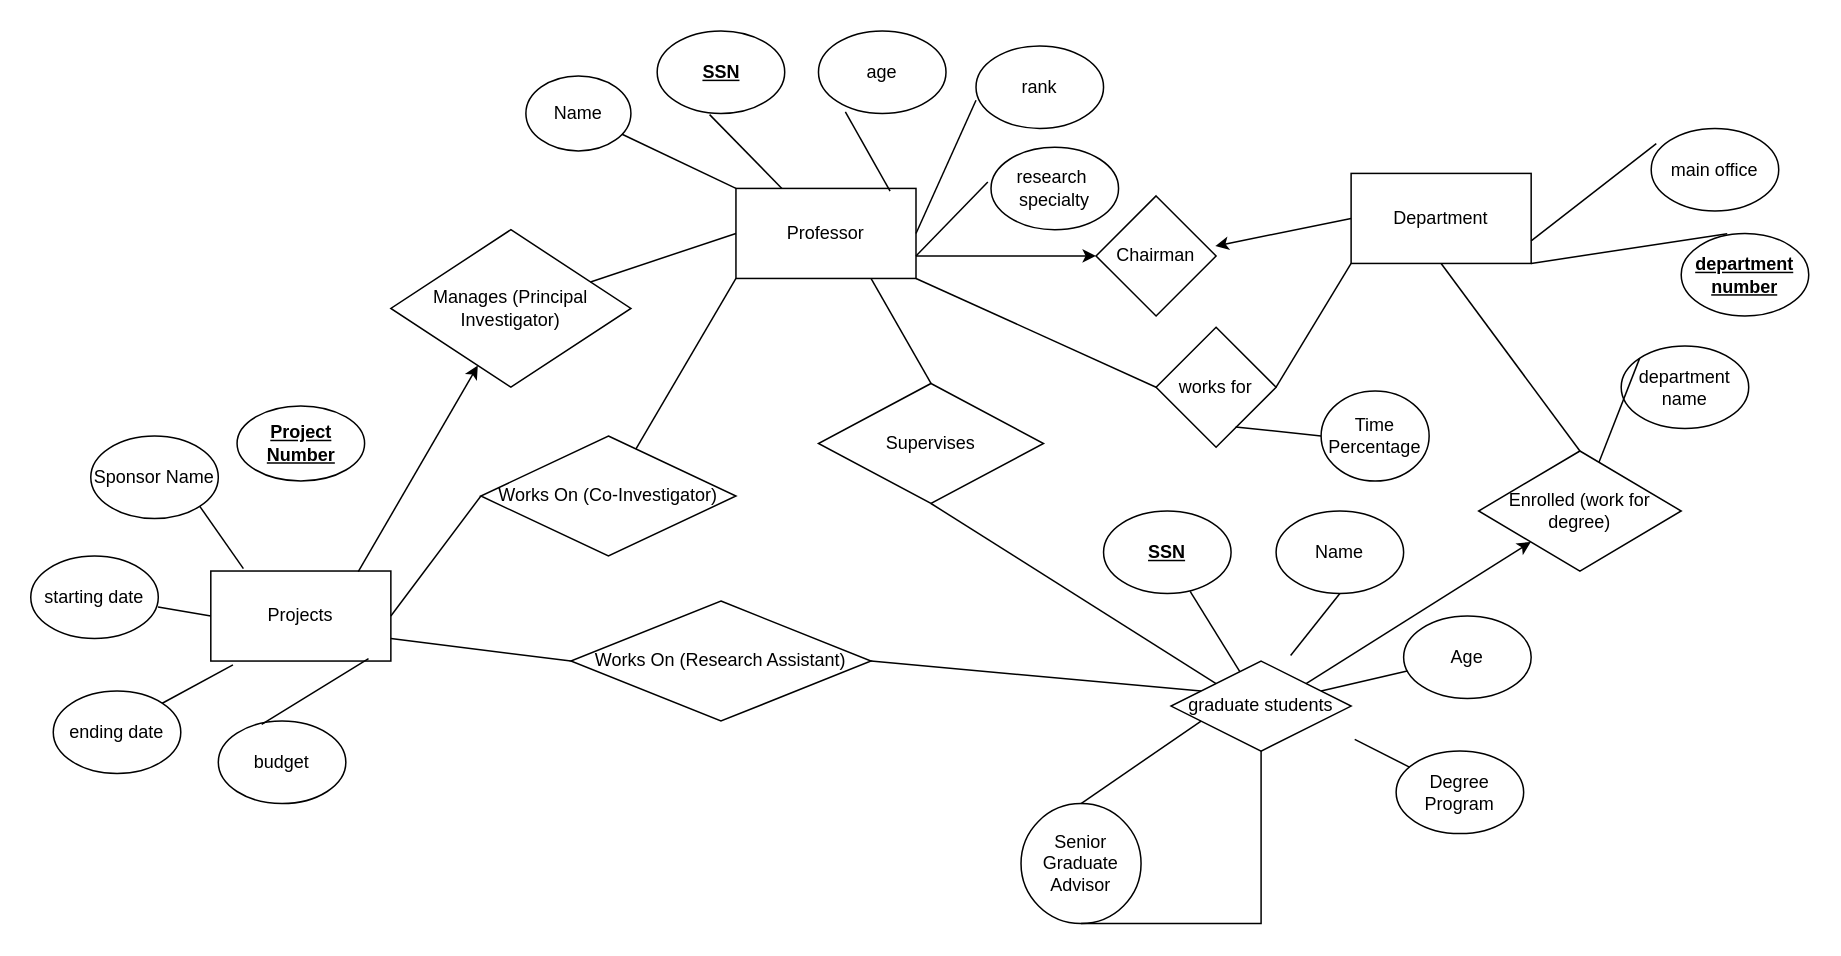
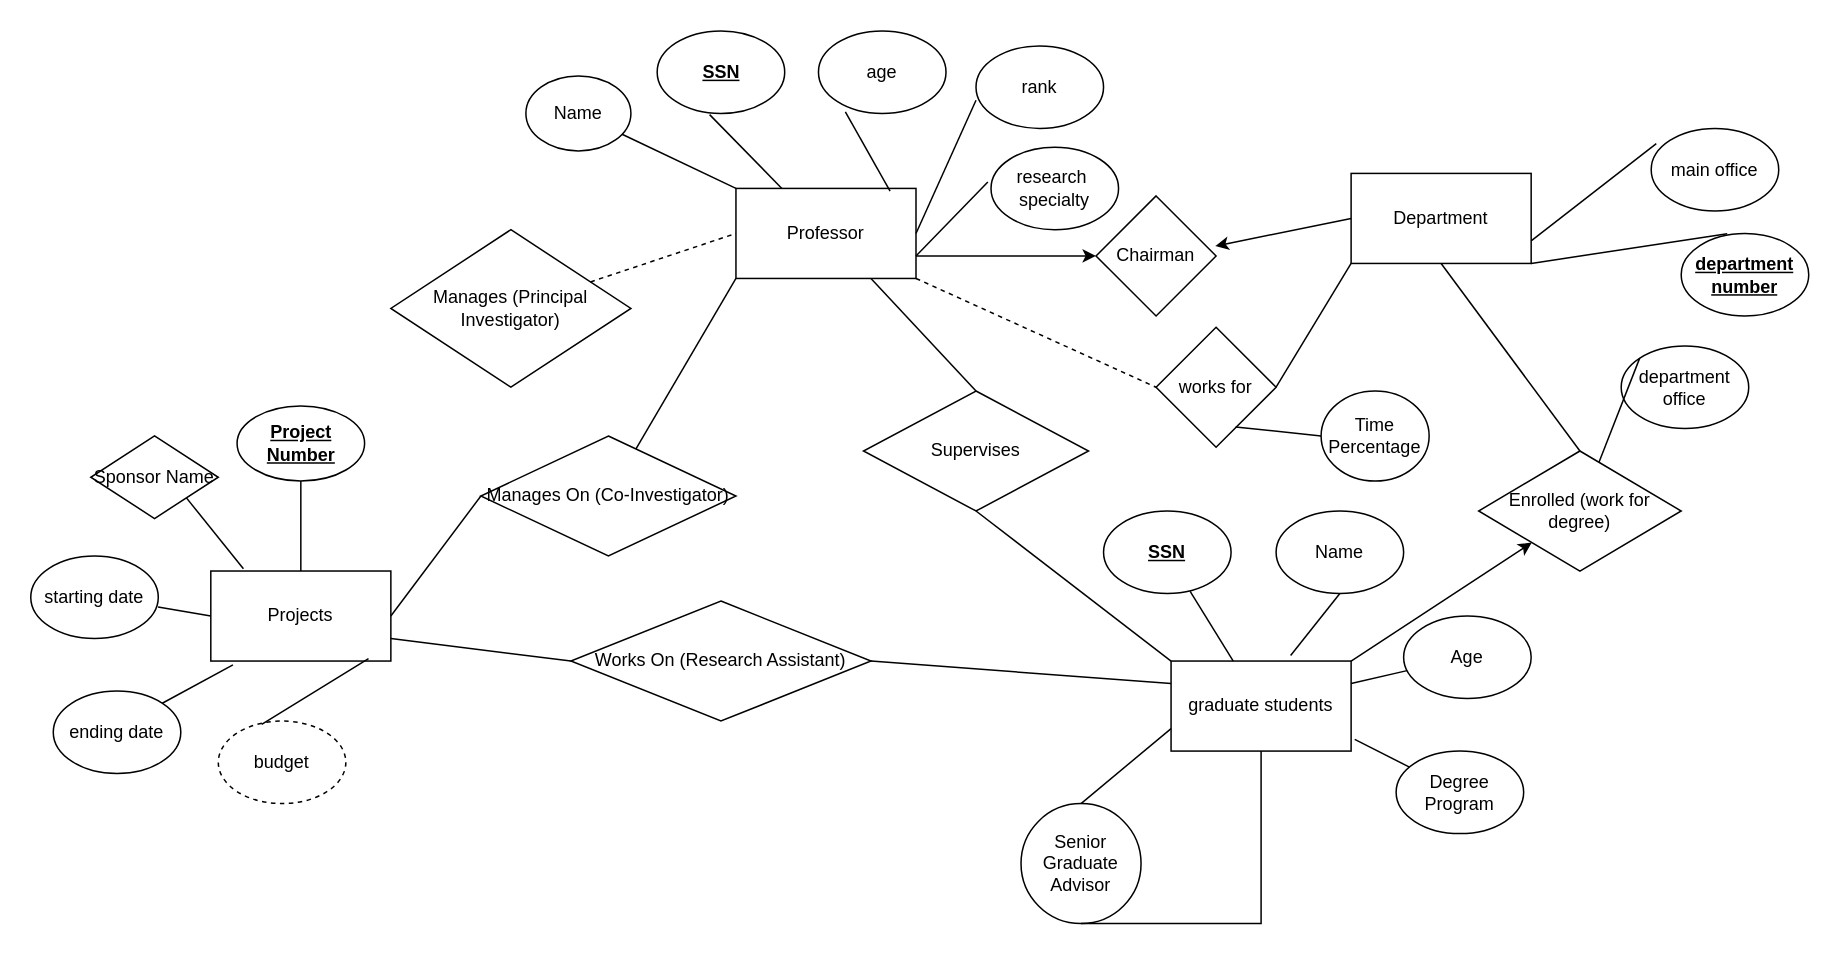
(664, 257) -> (664, 257)
(1036, 333) -> (1036, 333)
(1685, 388) -> (1685, 388)
(931, 443) -> (976, 451)
(416, 473) -> none
(155, 477) -> (155, 477)
(608, 496) -> (608, 496)
none -> (301, 526)
(1261, 706) -> (1261, 706)
(282, 762) -> (282, 762)
